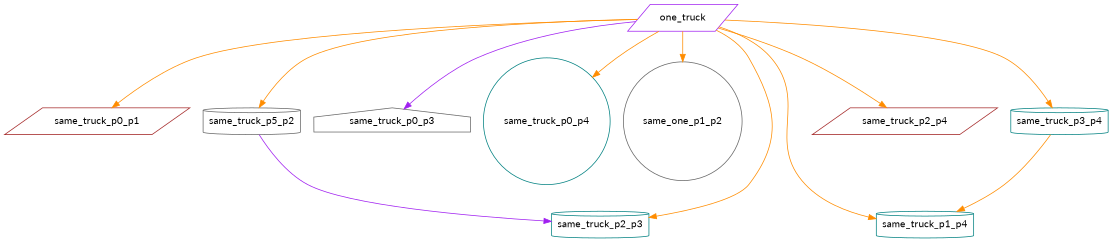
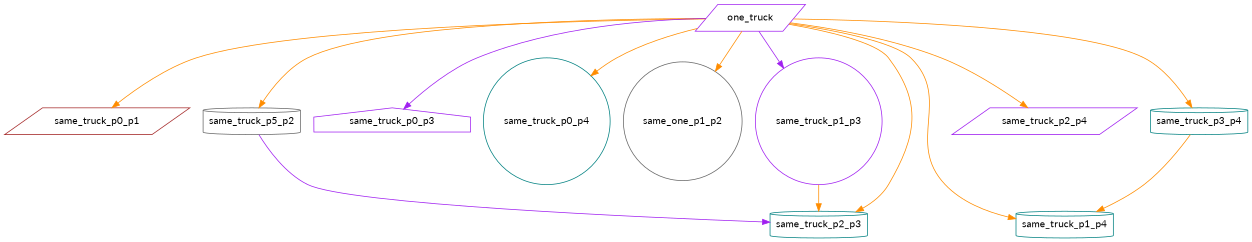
(392, 121) -> (392, 121)
none -> (819, 121)
(905, 121) -> (1045, 121)
